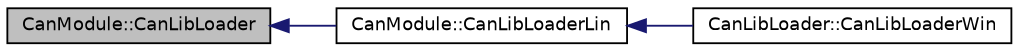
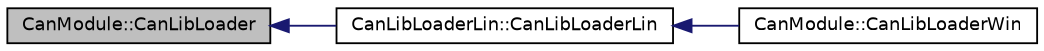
(482, 26) -> (505, 26)
(852, 26) -> (888, 26)
